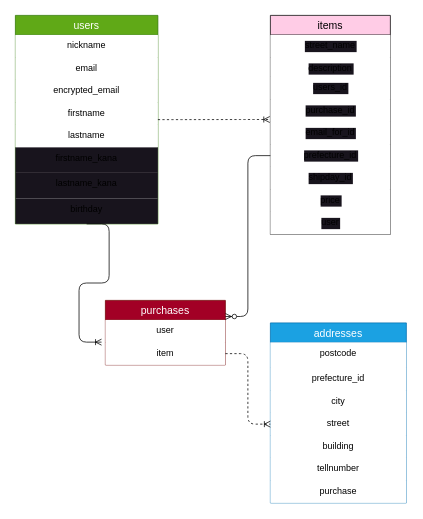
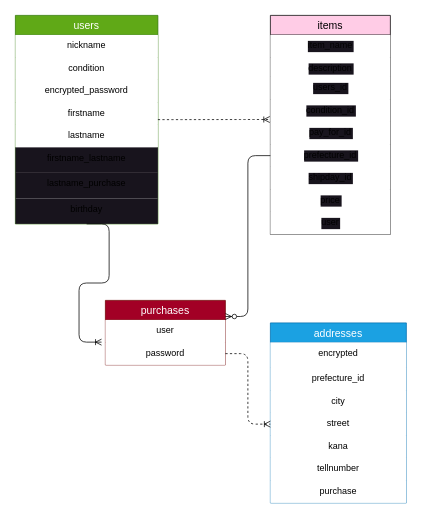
(330, 45) -> (330, 45)
(86, 68) -> (86, 68)
(86, 90) -> (86, 90)
(330, 110) -> (330, 110)
(330, 132) -> (330, 132)
(86, 158) -> (86, 158)
(86, 183) -> (86, 183)
(165, 353) -> (165, 353)
(338, 353) -> (338, 353)
(338, 446) -> (338, 446)
